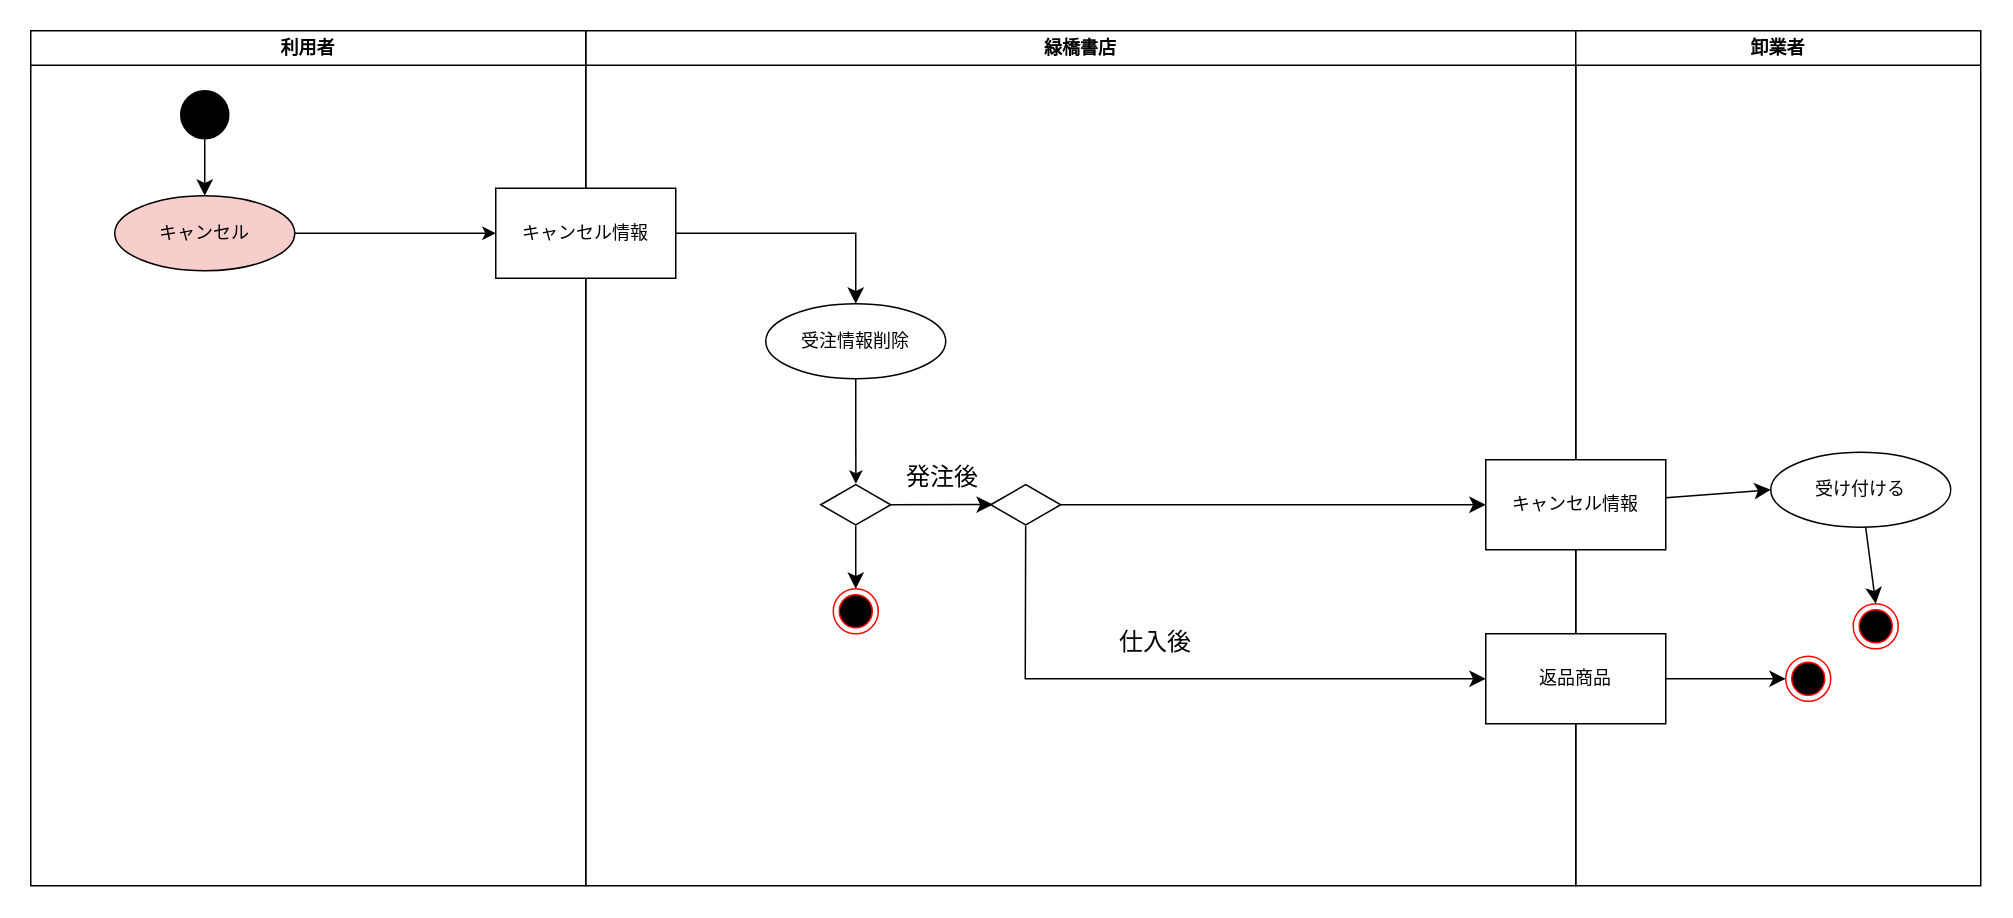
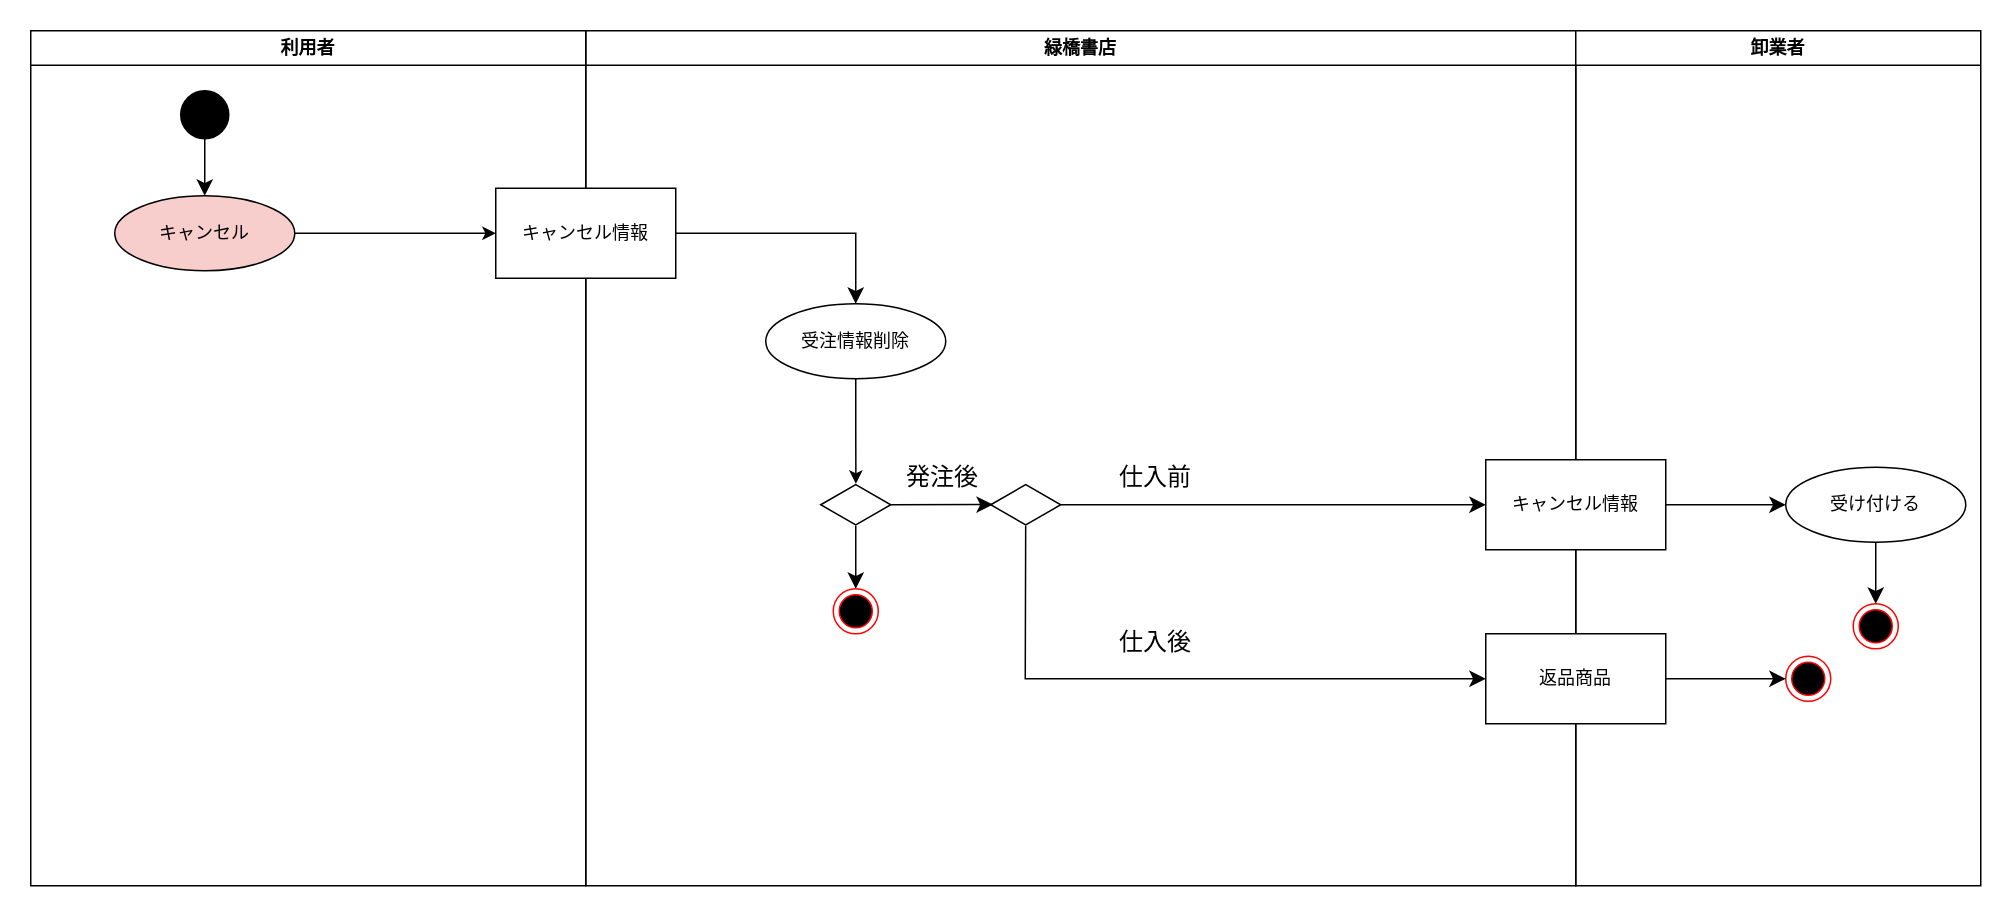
none -> (1156, 476)
(1861, 490) -> (1876, 505)
